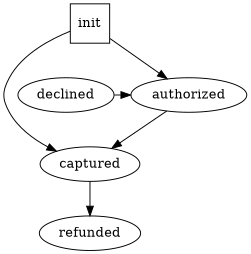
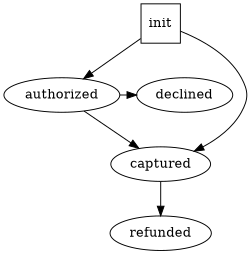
(118, 95) -> (123, 95)
